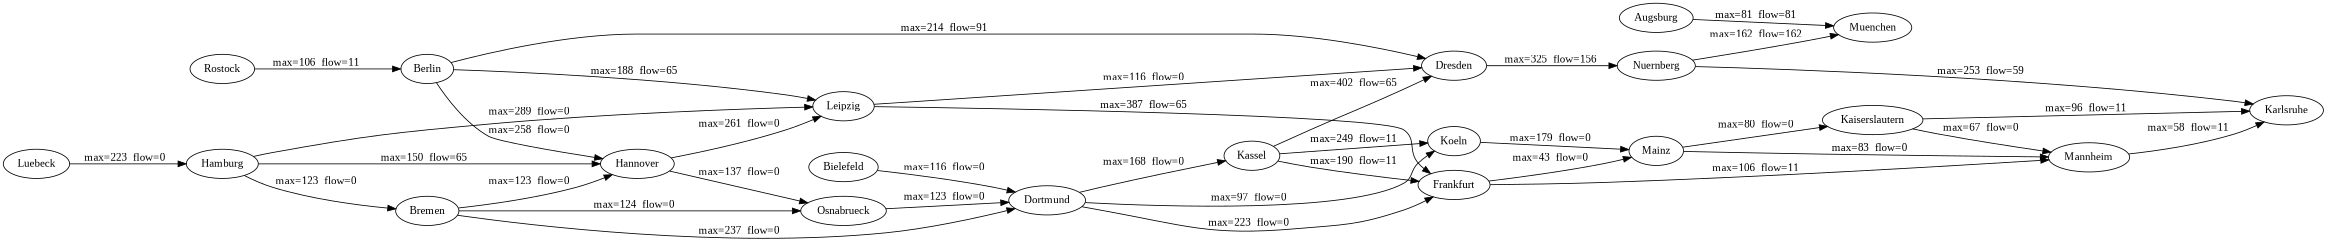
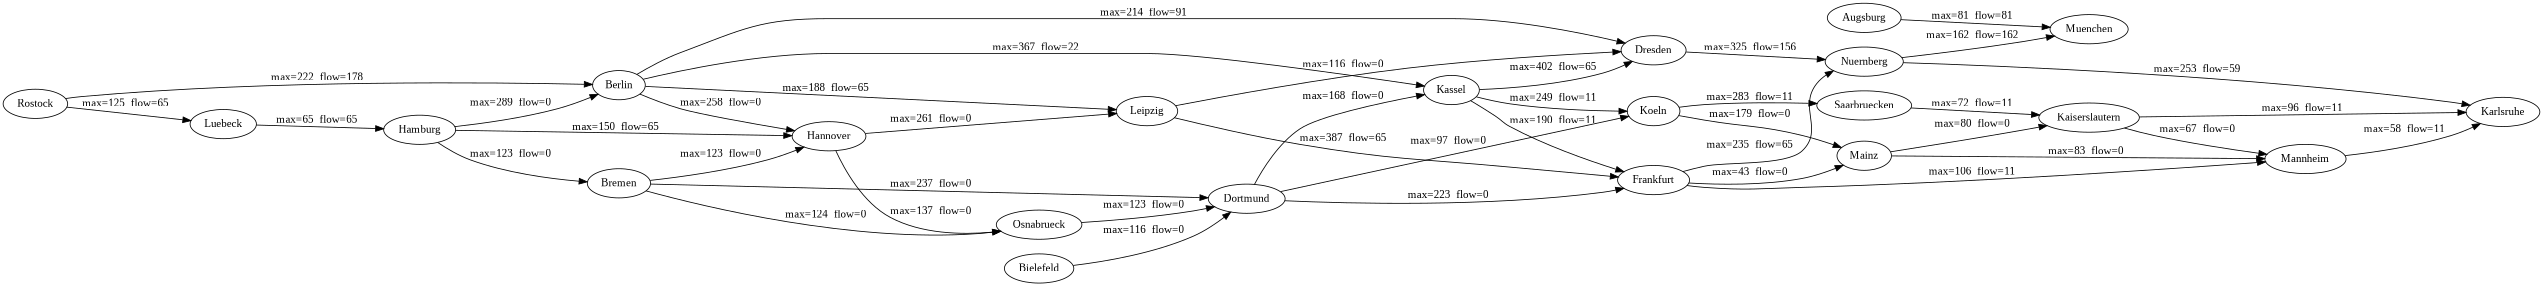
none -> (1030, 54)
(319, 63) -> (320, 77)
none -> (1864, 105)
none -> (125, 113)
(528, 121) -> (524, 116)
(128, 158) -> (320, 120)
none -> (1785, 158)
